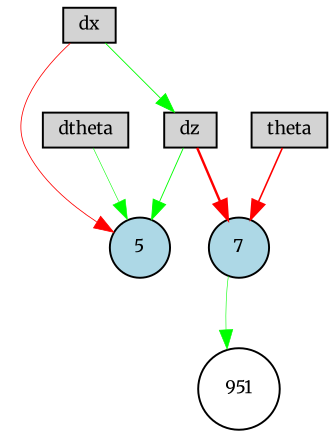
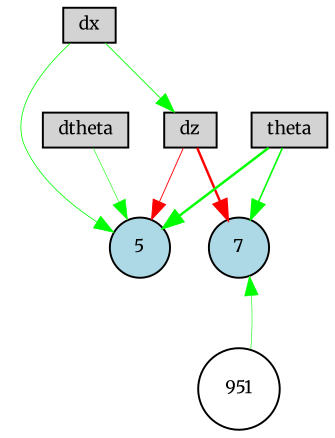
(23, 140) -> (23, 140)
(171, 175) -> (171, 175)
(270, 175) -> (270, 175)
none -> (226, 180)
(226, 303) -> (252, 323)
